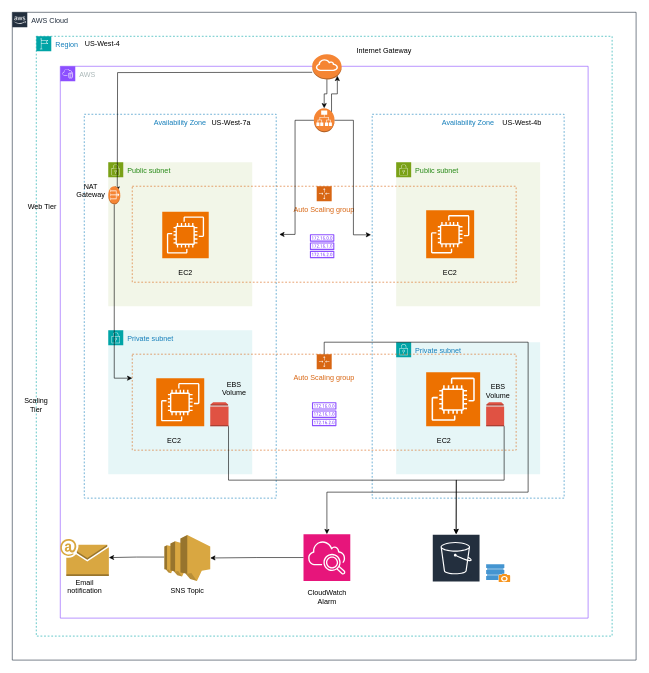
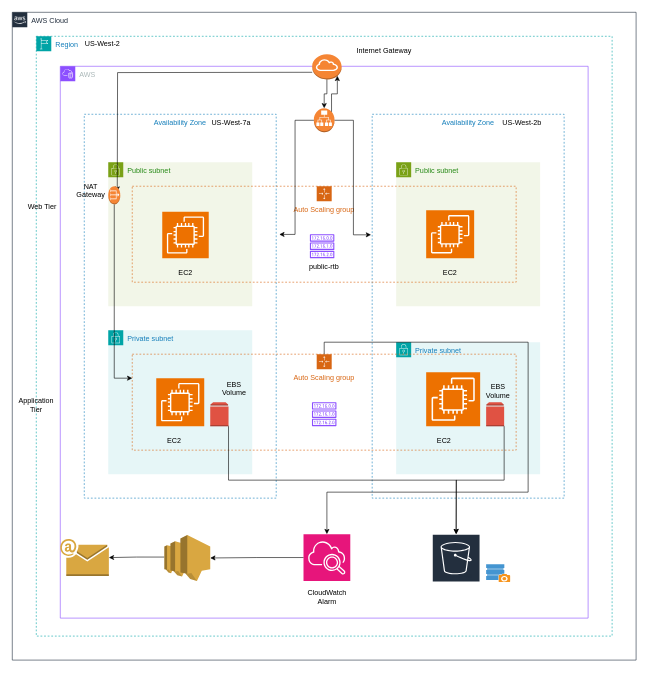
(103, 44) -> (103, 44)
(522, 123) -> (522, 123)
none -> (324, 267)
(36, 405) -> (36, 405)
(85, 591) -> none
(187, 591) -> none
